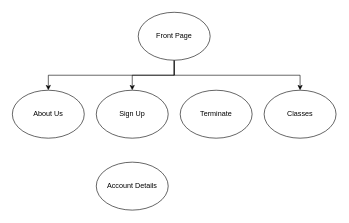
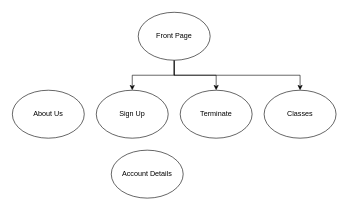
(48, 77) -> (216, 84)
(132, 186) -> (147, 174)
